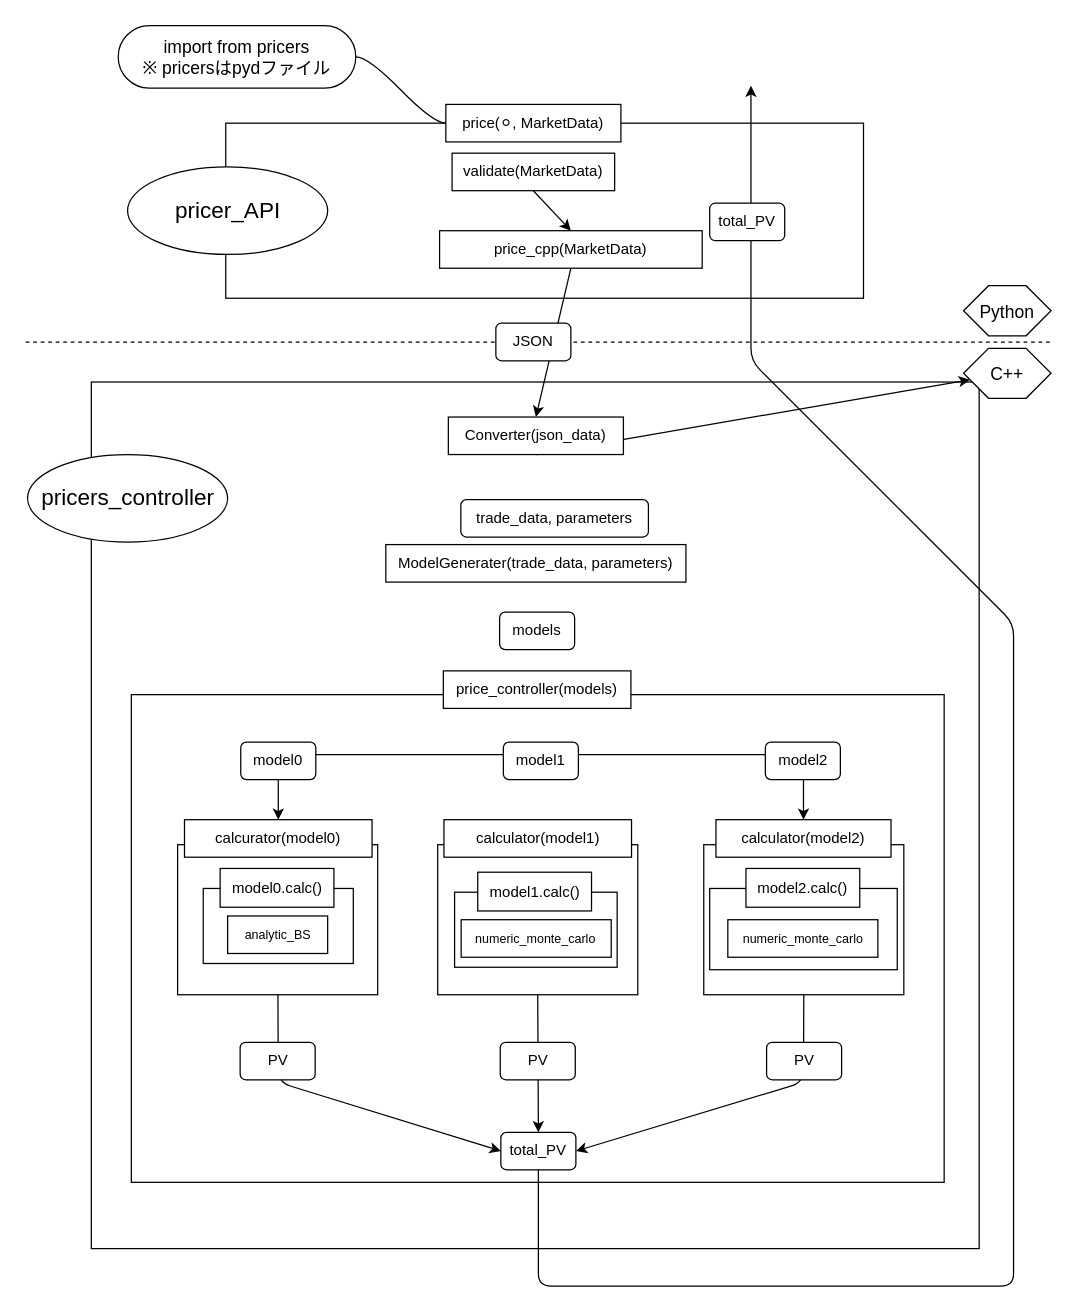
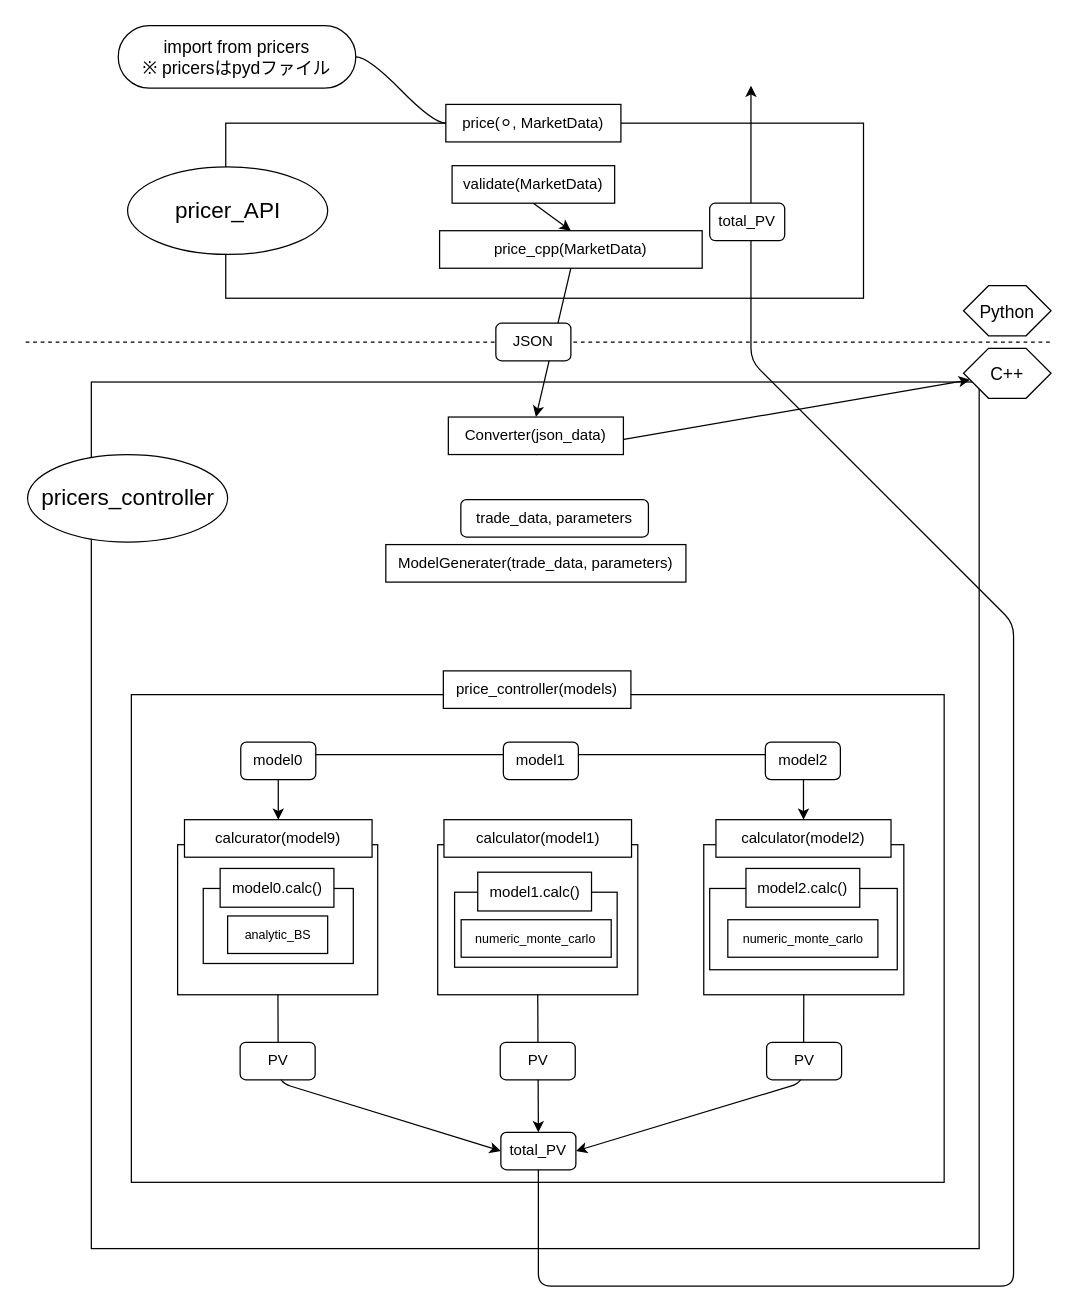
(533, 172) -> (533, 184)
(537, 631) -> none
(278, 838) -> (278, 838)
